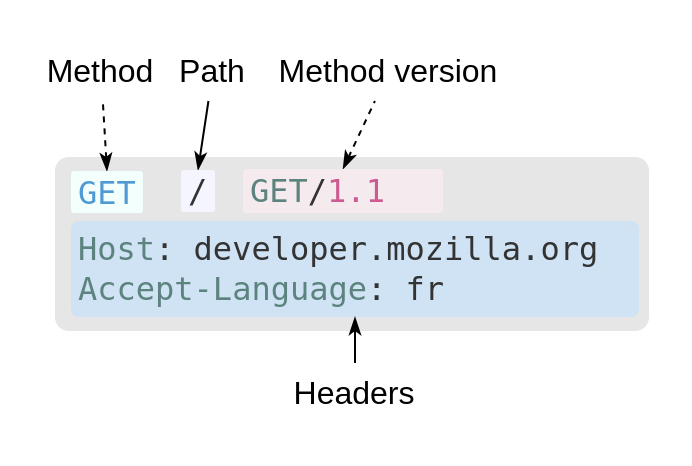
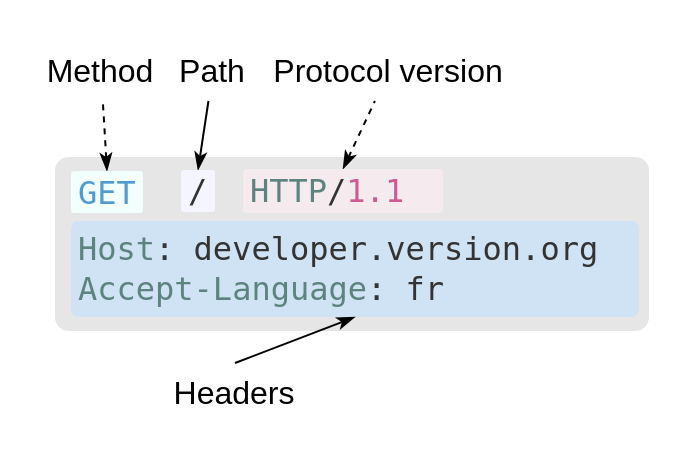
(389, 71) -> (389, 71)
(310, 191) -> (319, 191)
(288, 269) -> (296, 269)
(355, 393) -> (235, 393)
